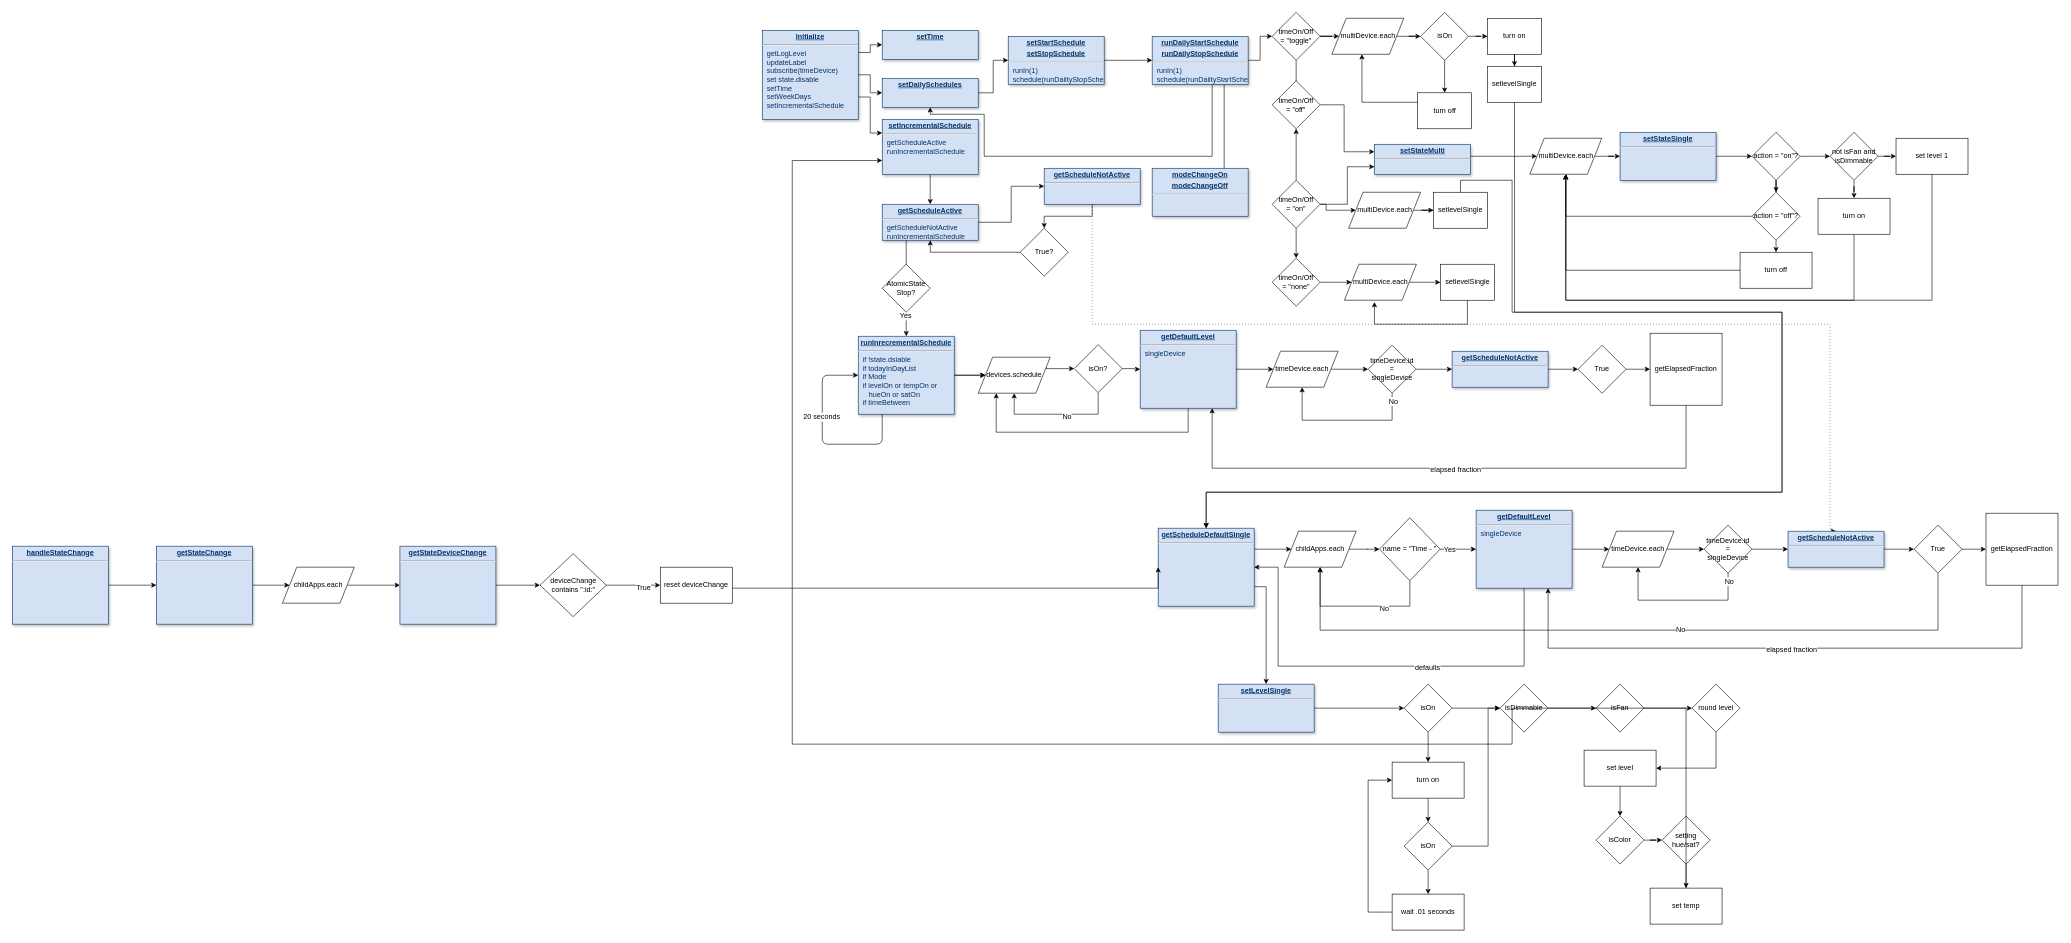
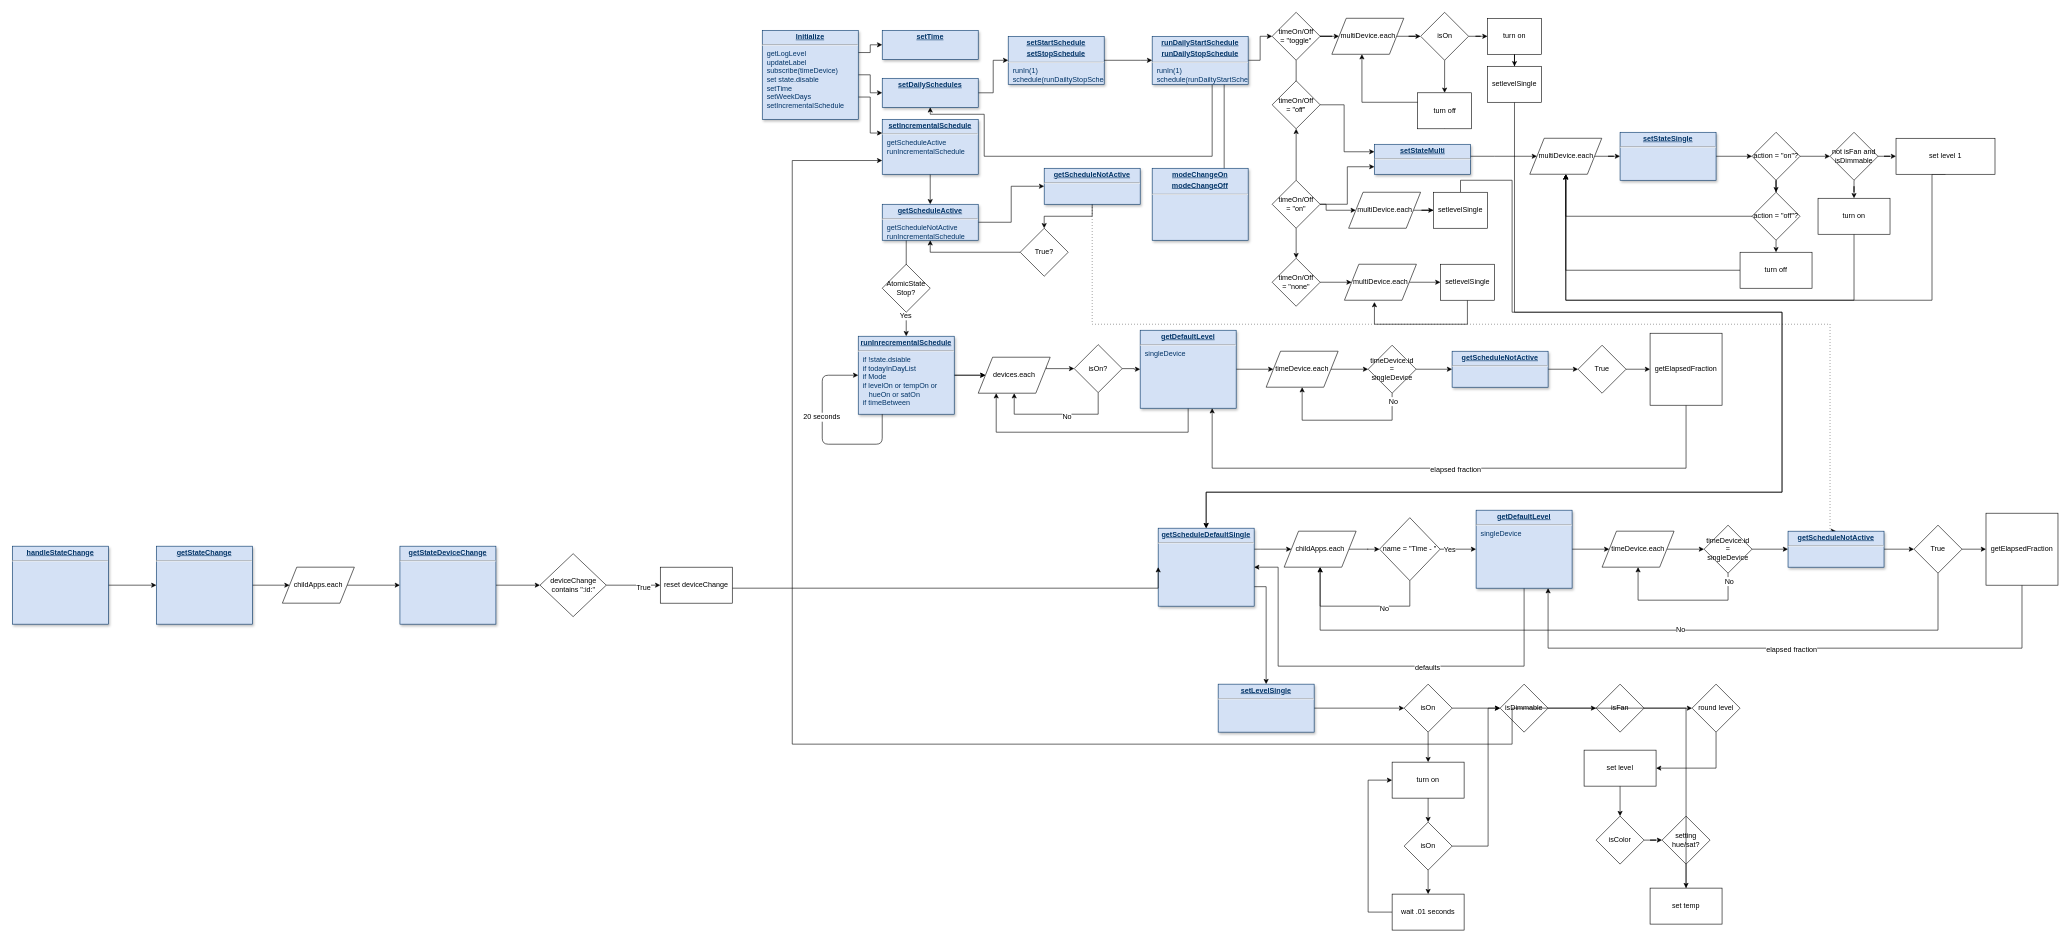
(1932, 156) -> (1946, 156)
(1200, 192) -> (1200, 204)
(1014, 375) -> (1014, 375)
